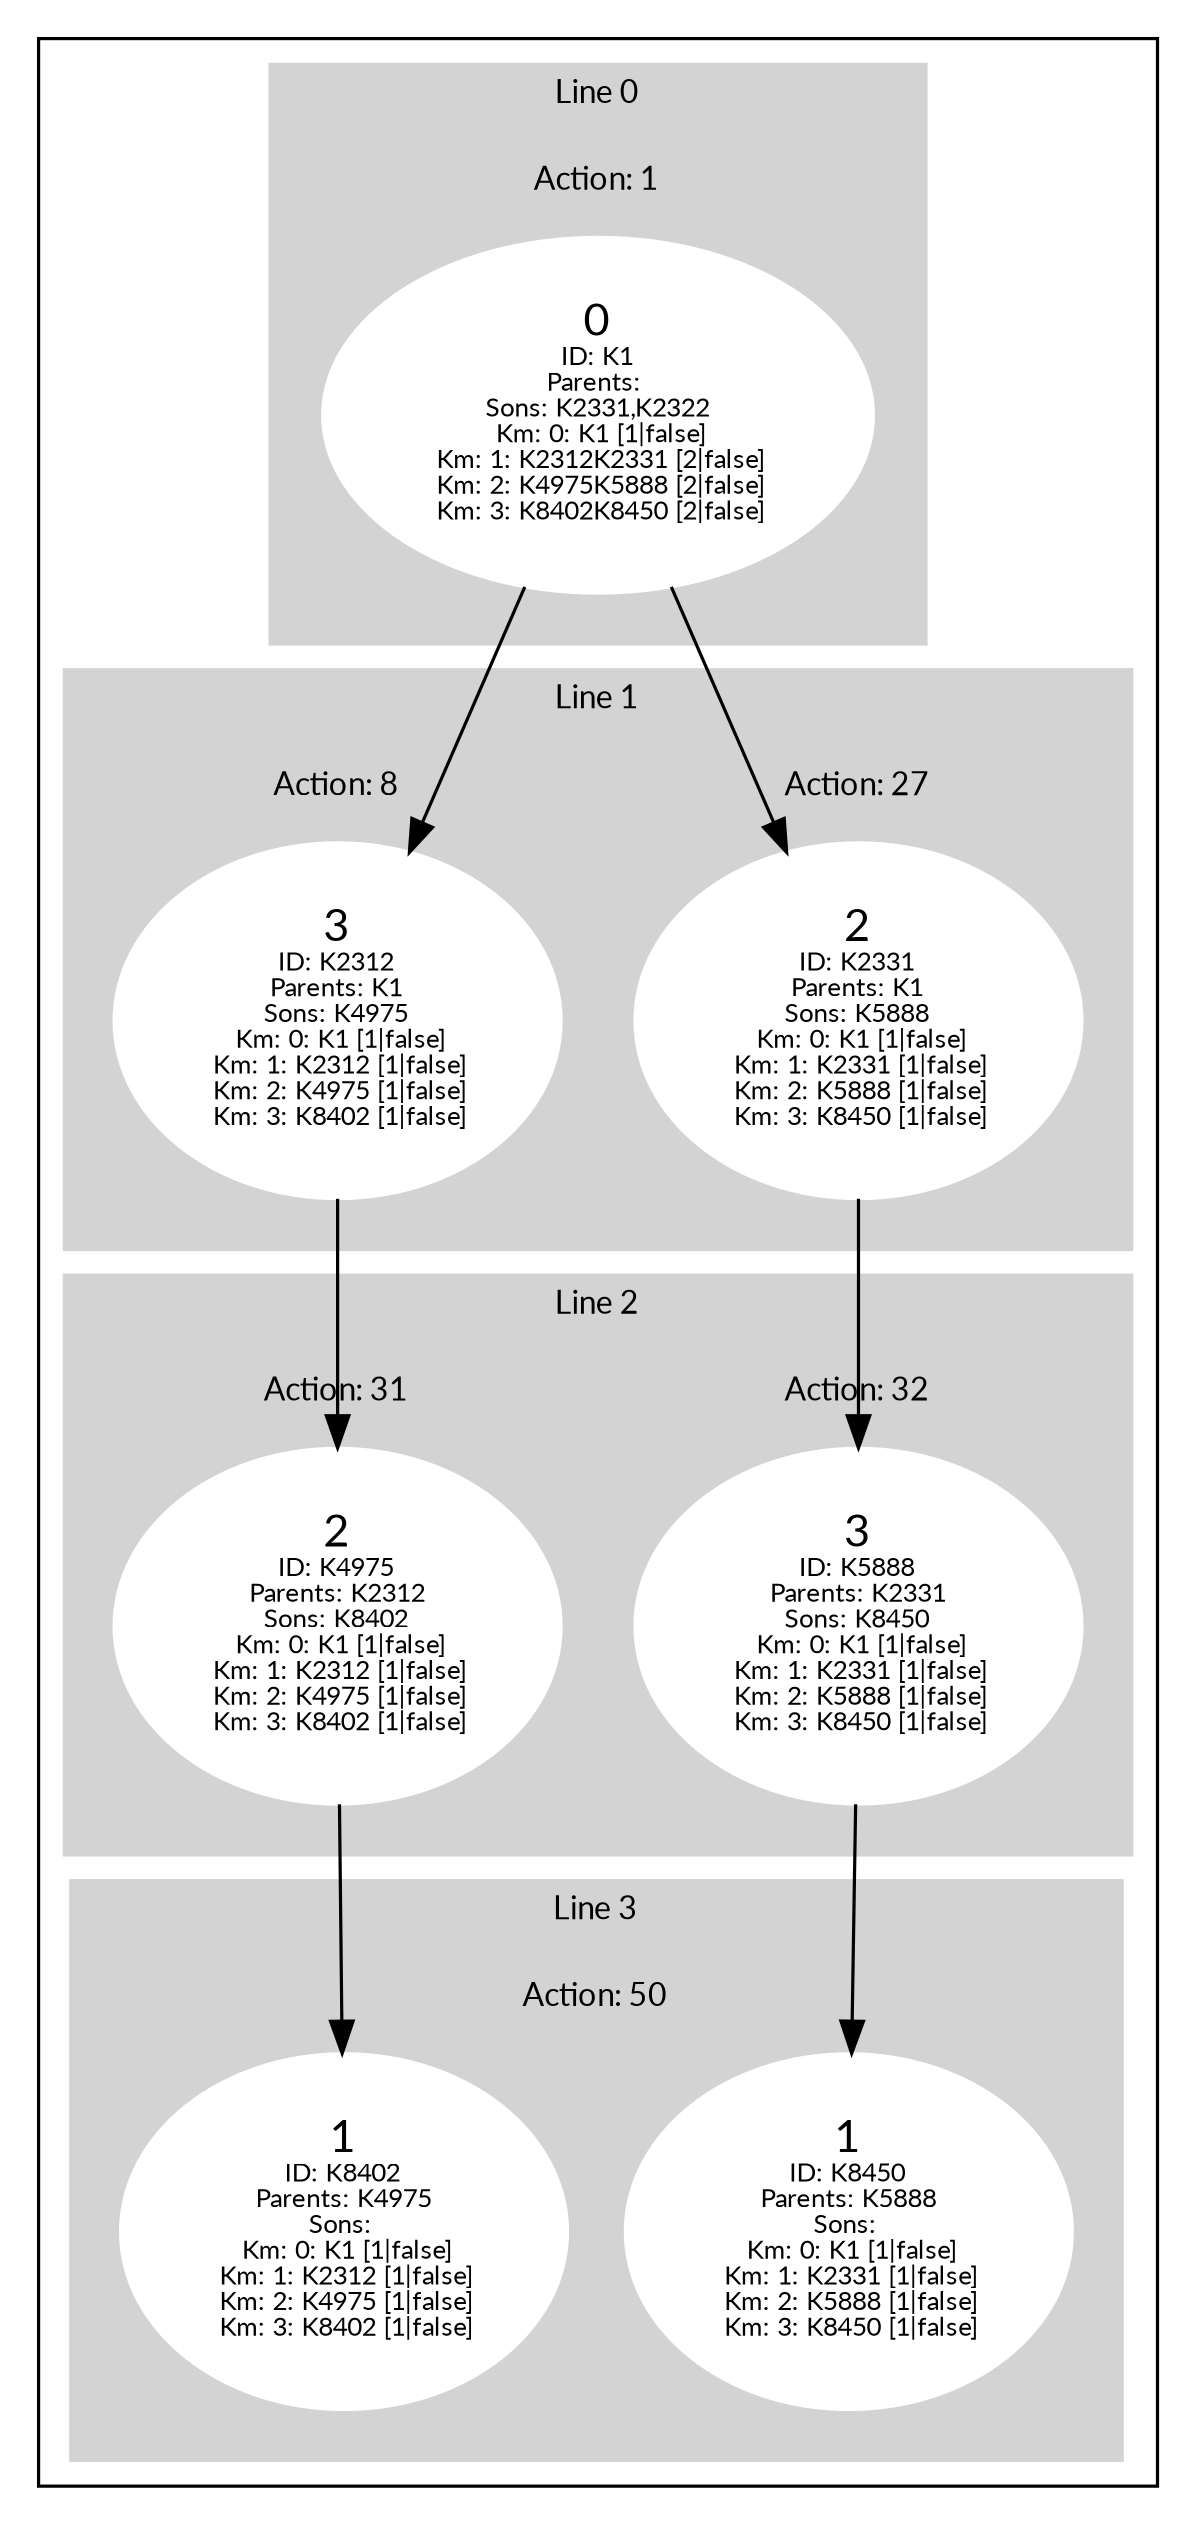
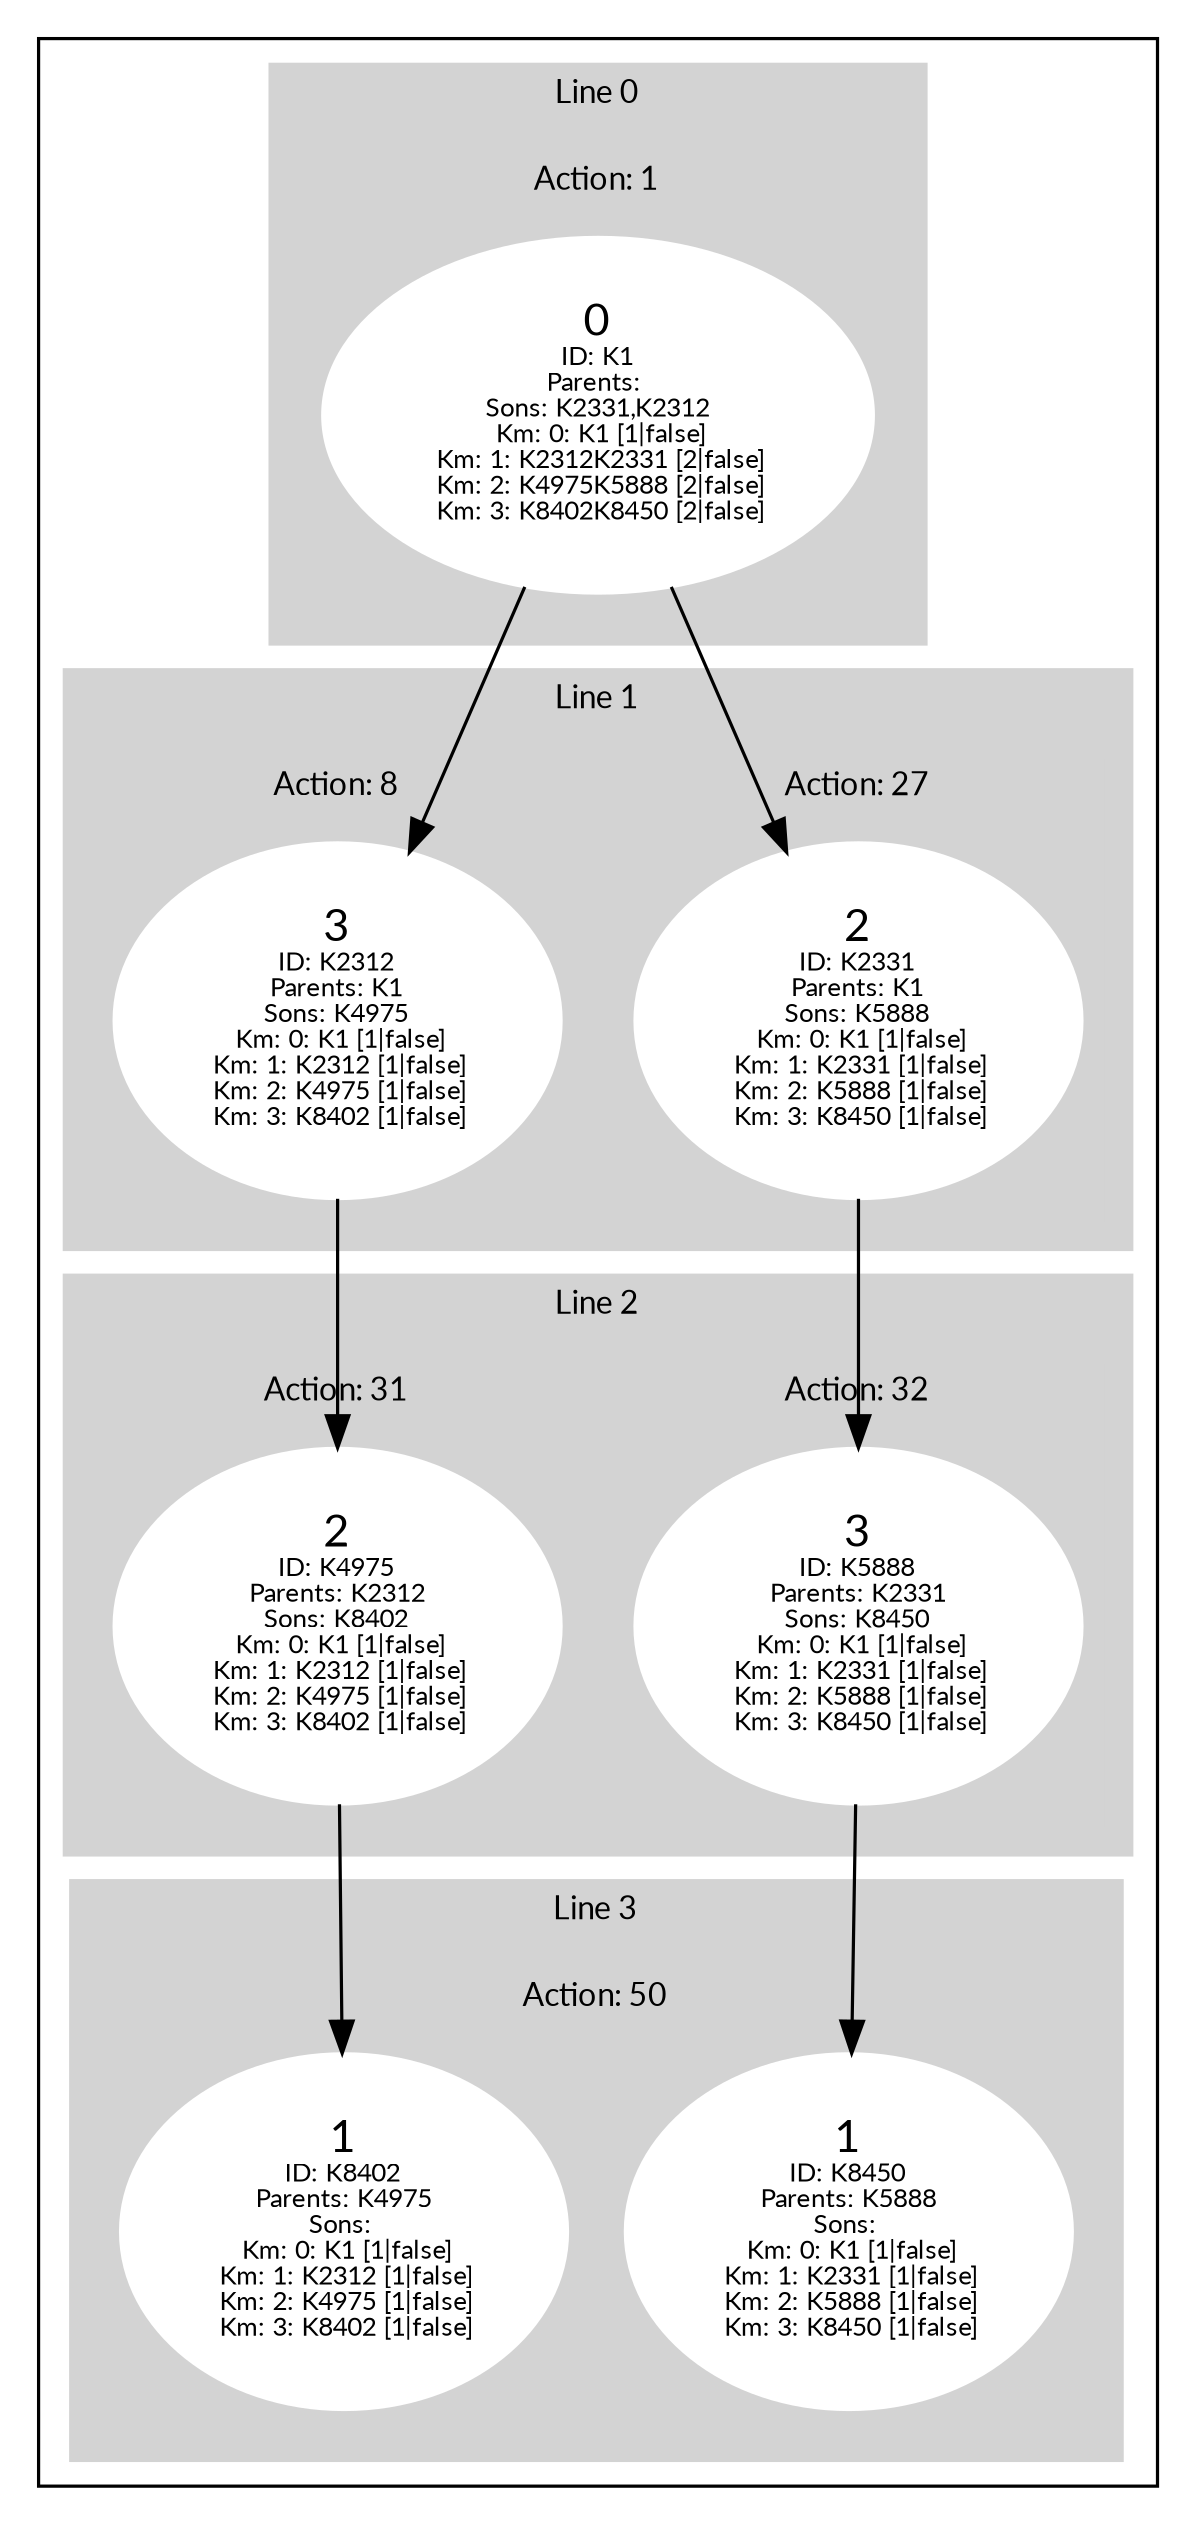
(598, 409) -> (598, 409)
